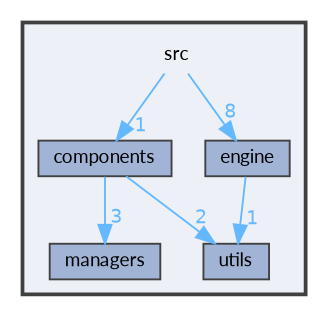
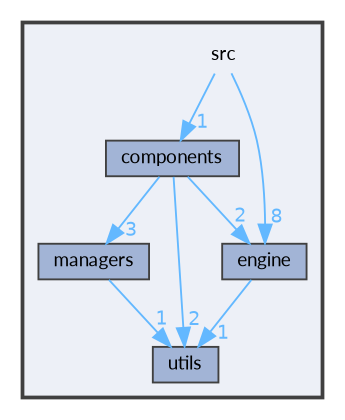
none -> (212, 203)
none -> (133, 306)
